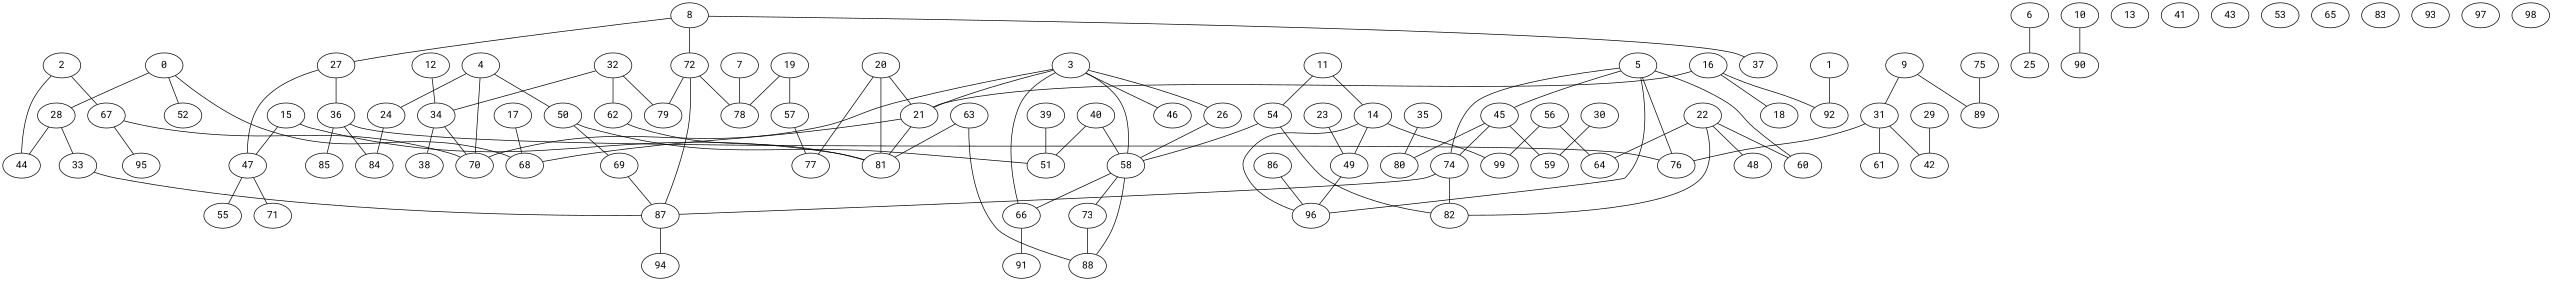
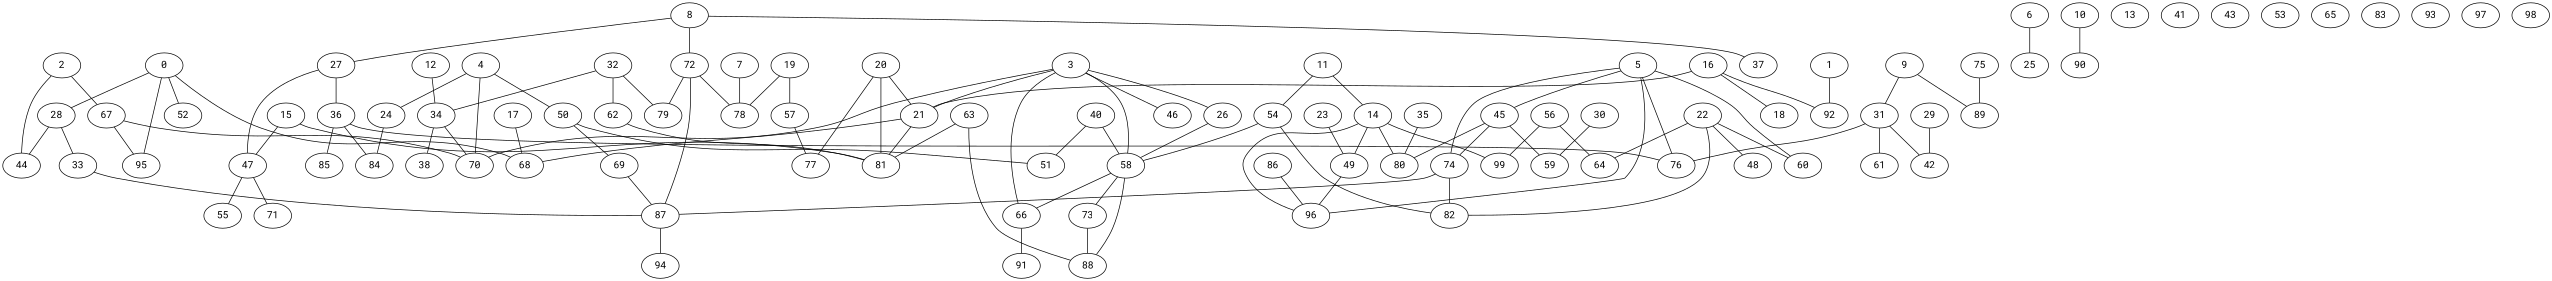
none -> (153, 116)
(1046, 116) -> none
none -> (1386, 141)
